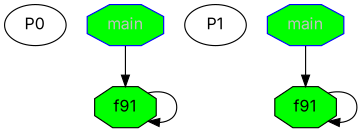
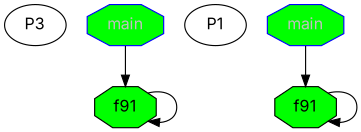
(35, 25) -> (35, 25)
